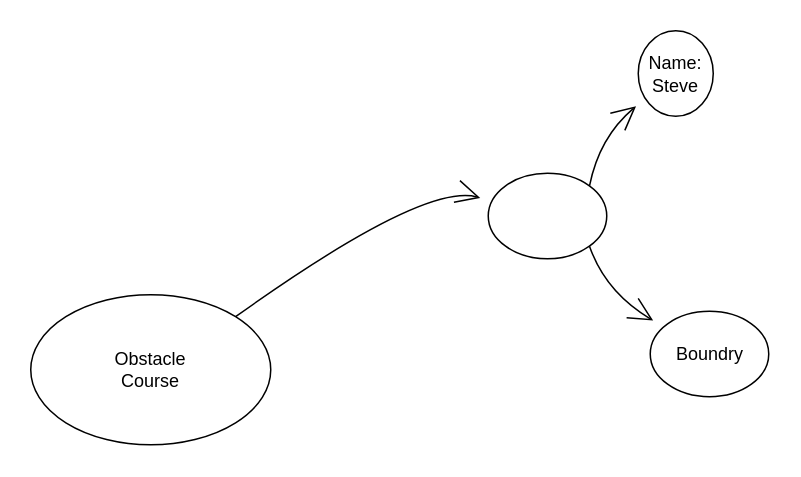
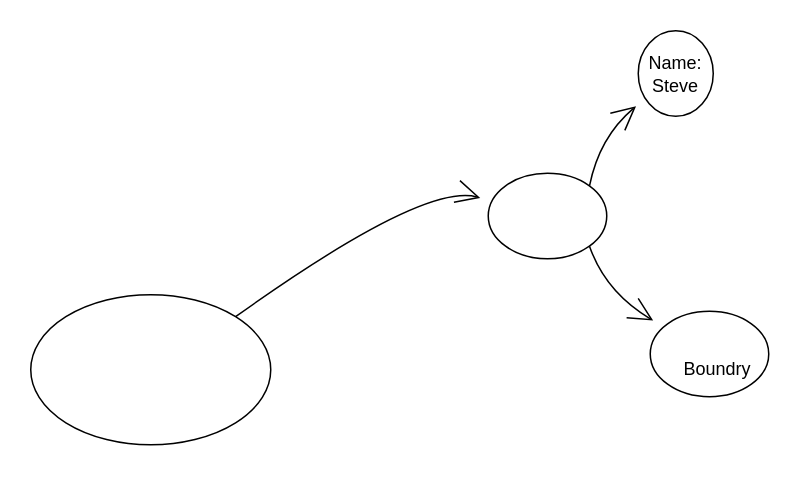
(710, 354) -> (717, 369)
(151, 370) -> none
